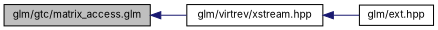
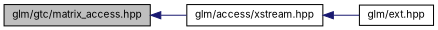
(77, 15) -> (77, 15)
(255, 15) -> (255, 15)
